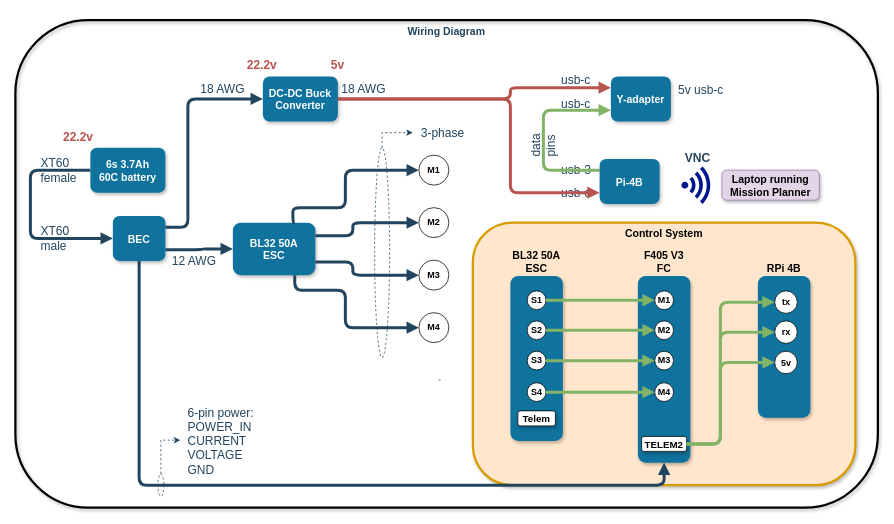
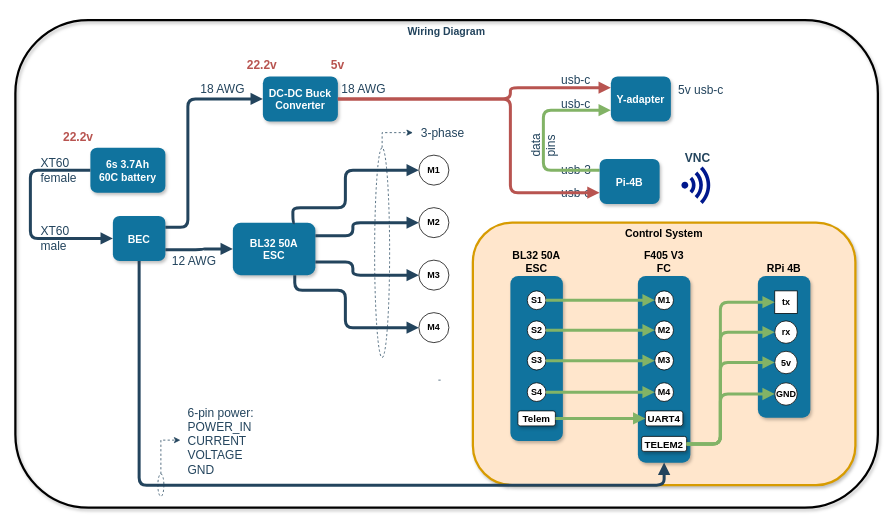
(771, 185) -> none
(786, 302) -> (786, 302)
none -> (743, 394)
none -> (786, 394)
none -> (592, 418)
none -> (664, 418)
